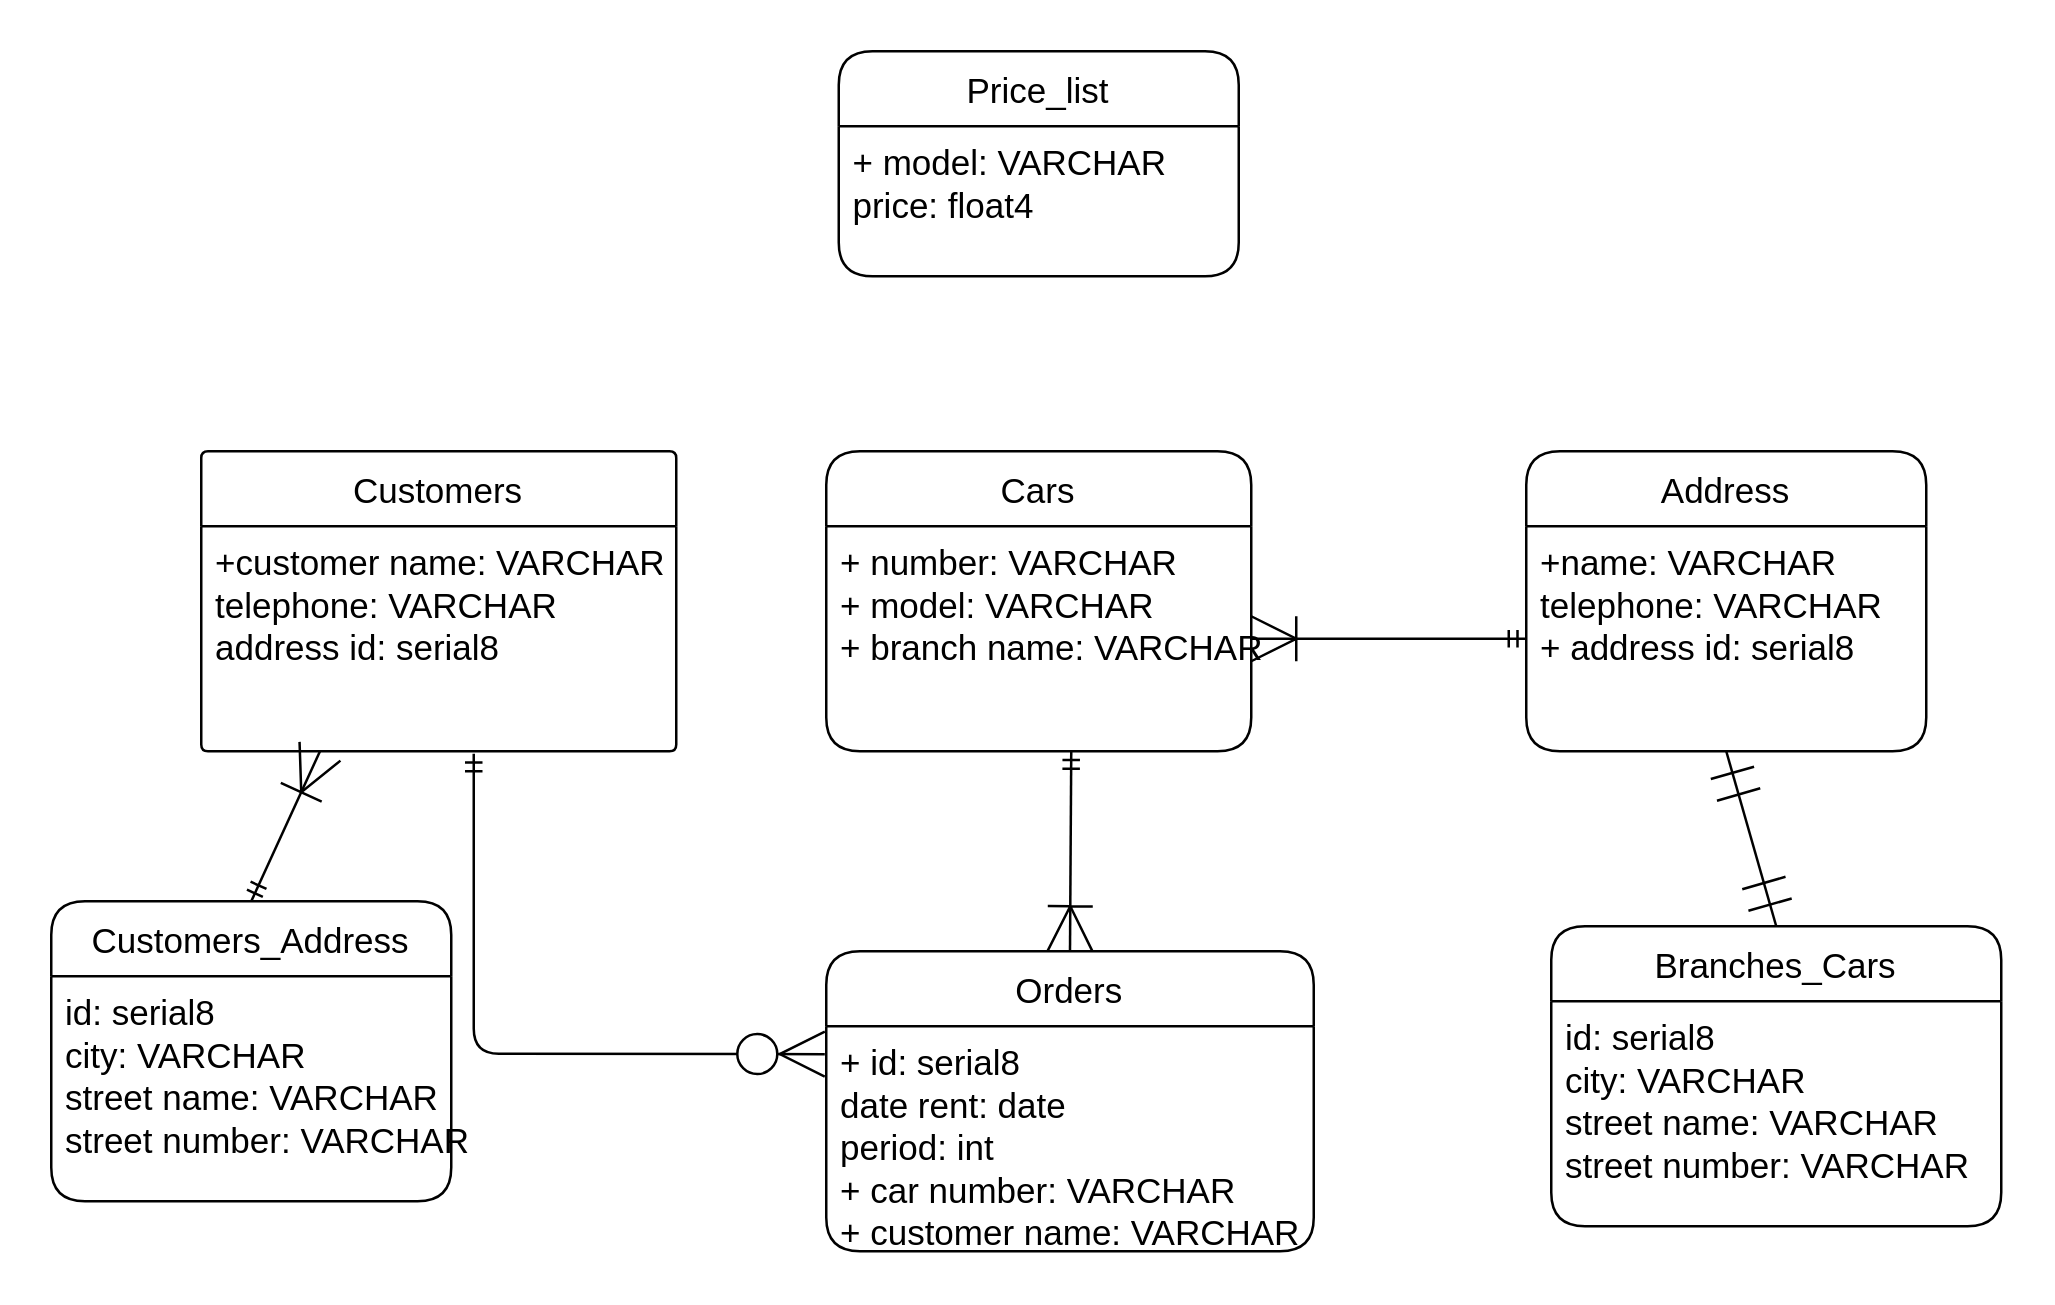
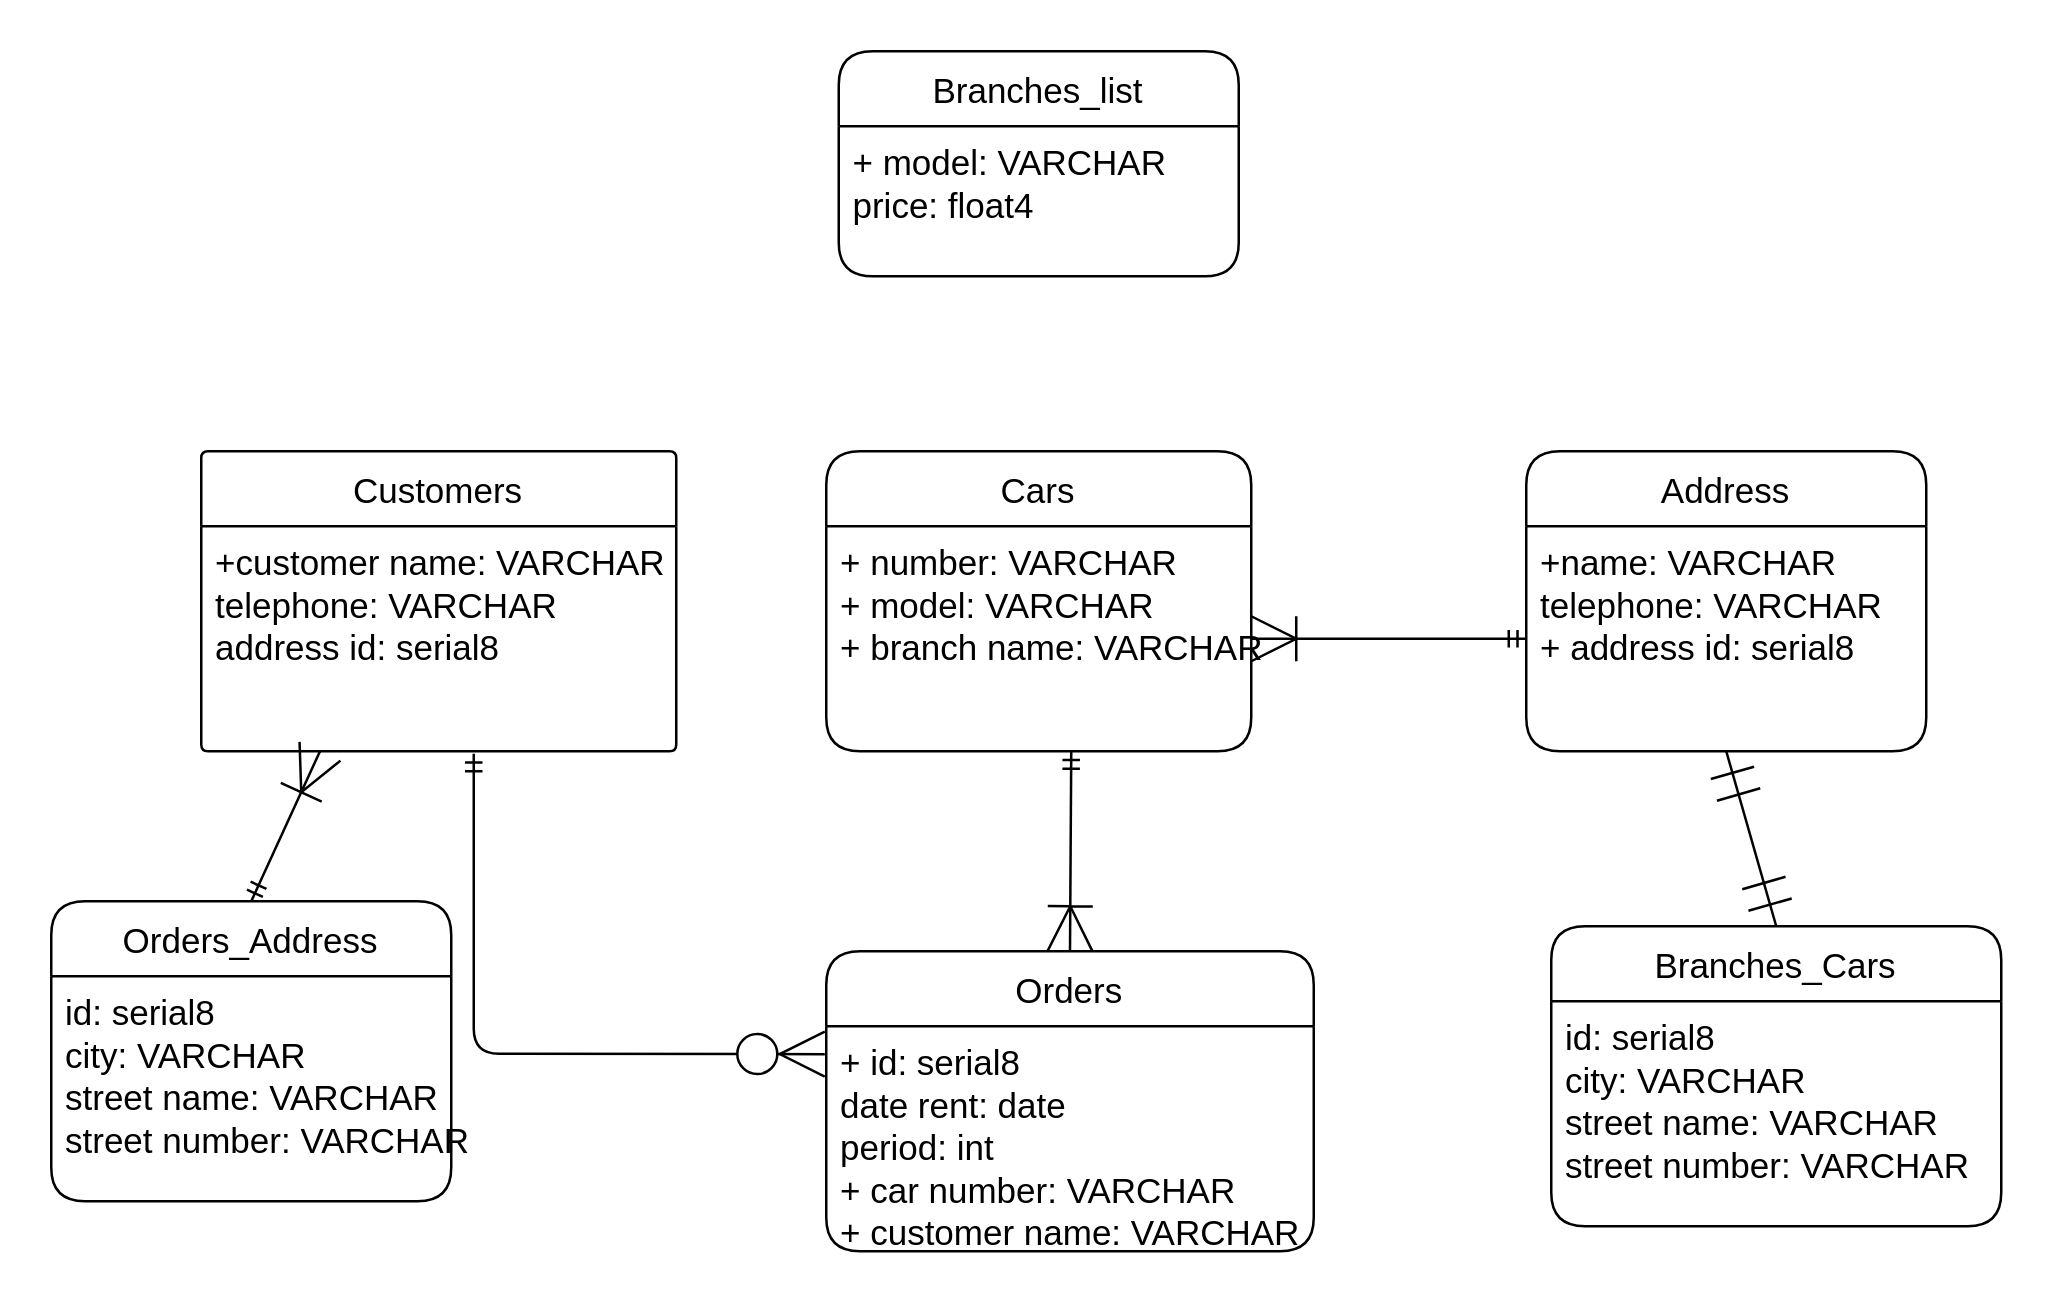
(1038, 91) -> (1038, 91)
(250, 941) -> (250, 941)
